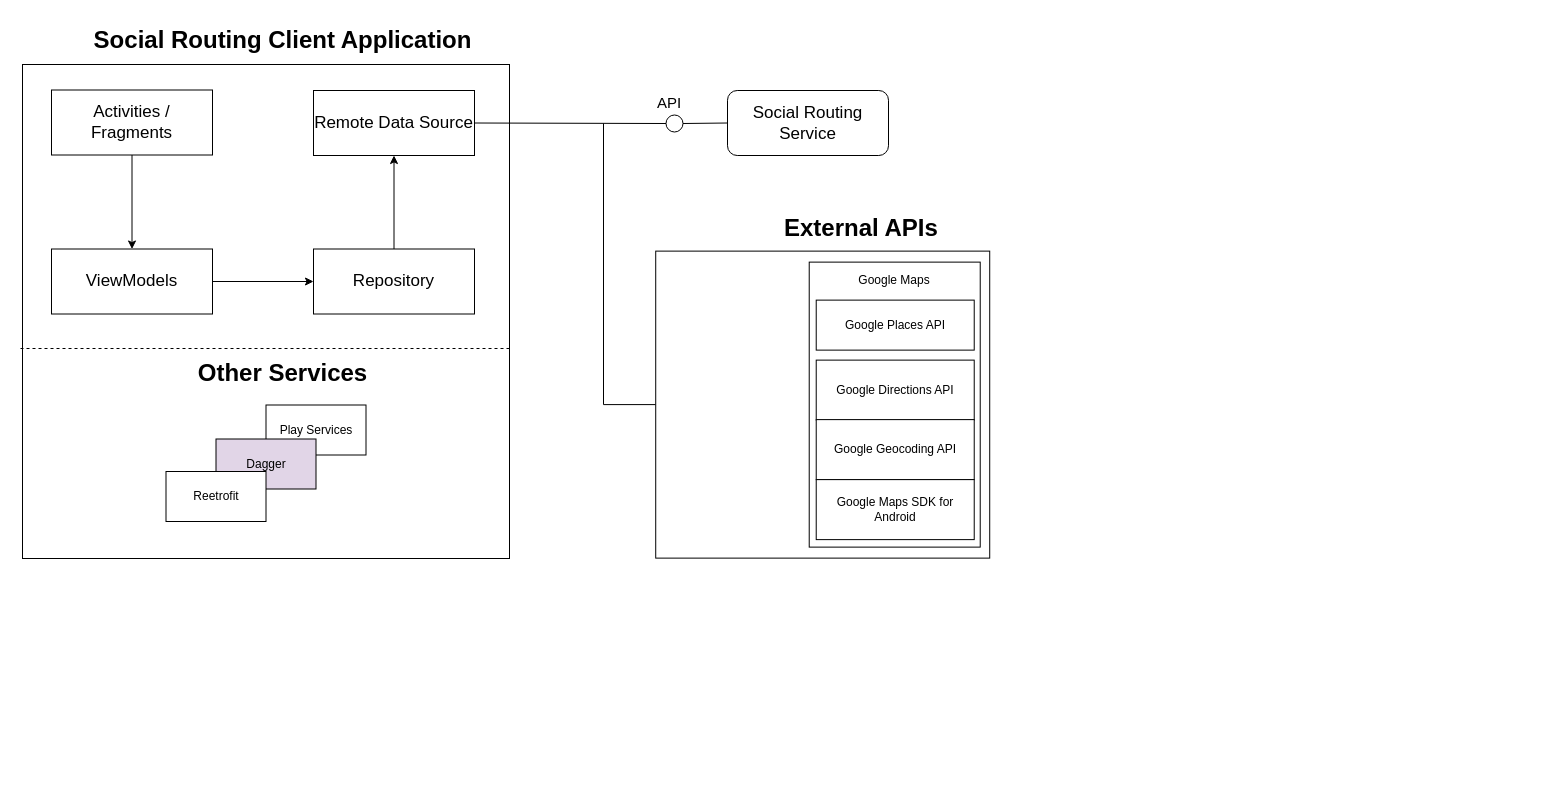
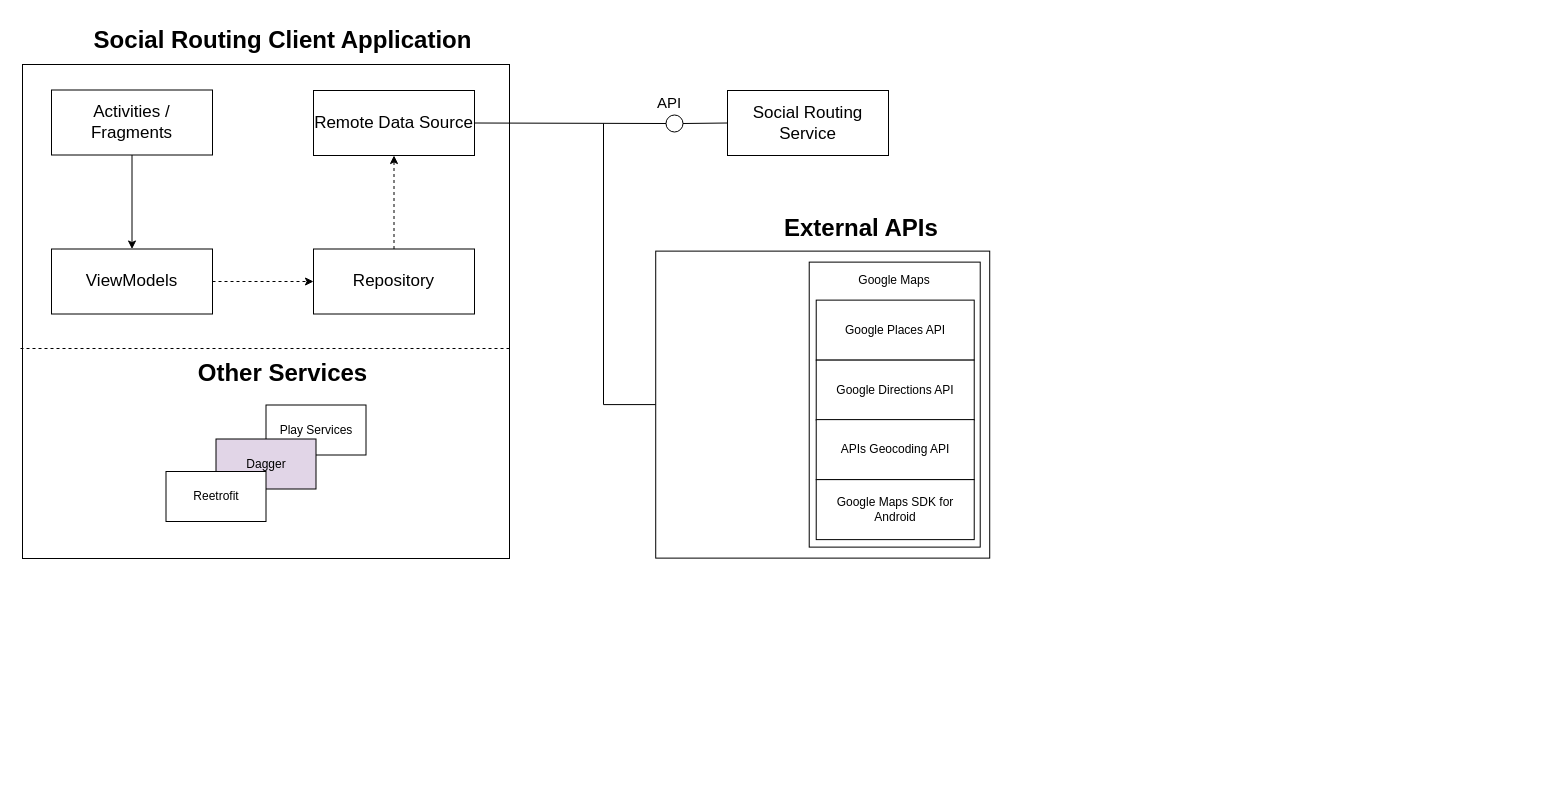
(808, 123) -> (808, 123)
(394, 205) -> (394, 205)
(260, 282) -> (260, 282)
(895, 325) -> (895, 330)
(896, 450) -> (896, 450)
